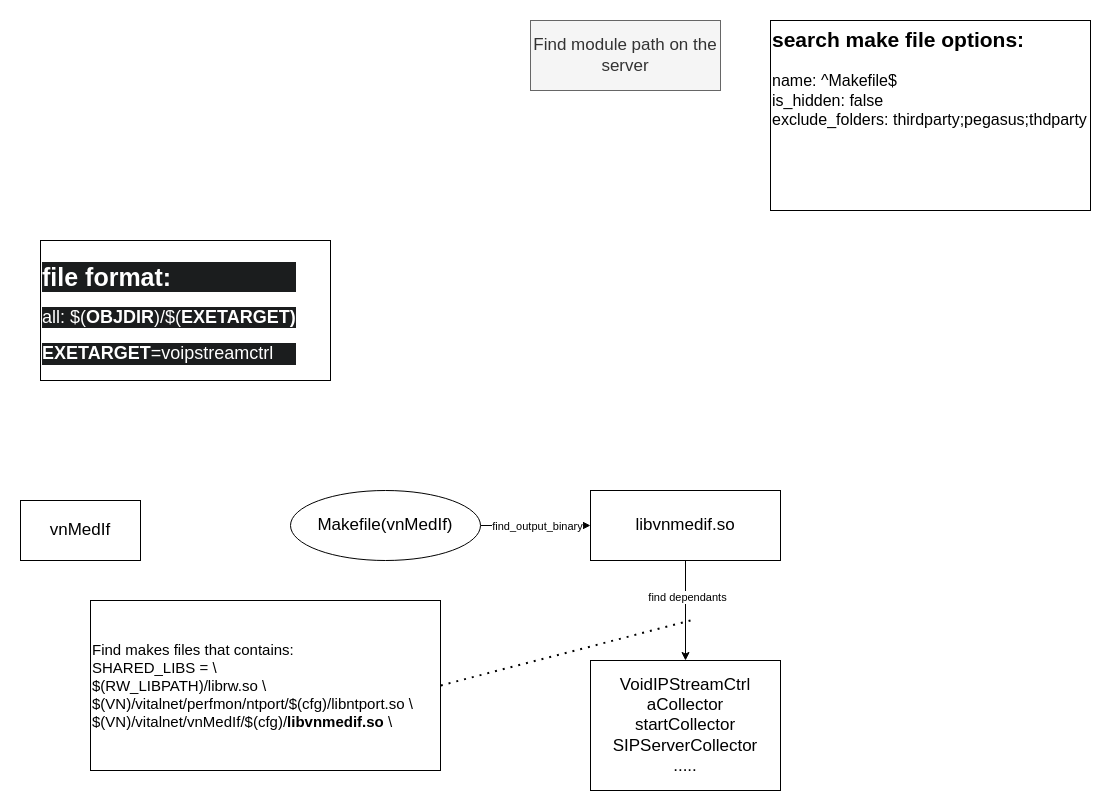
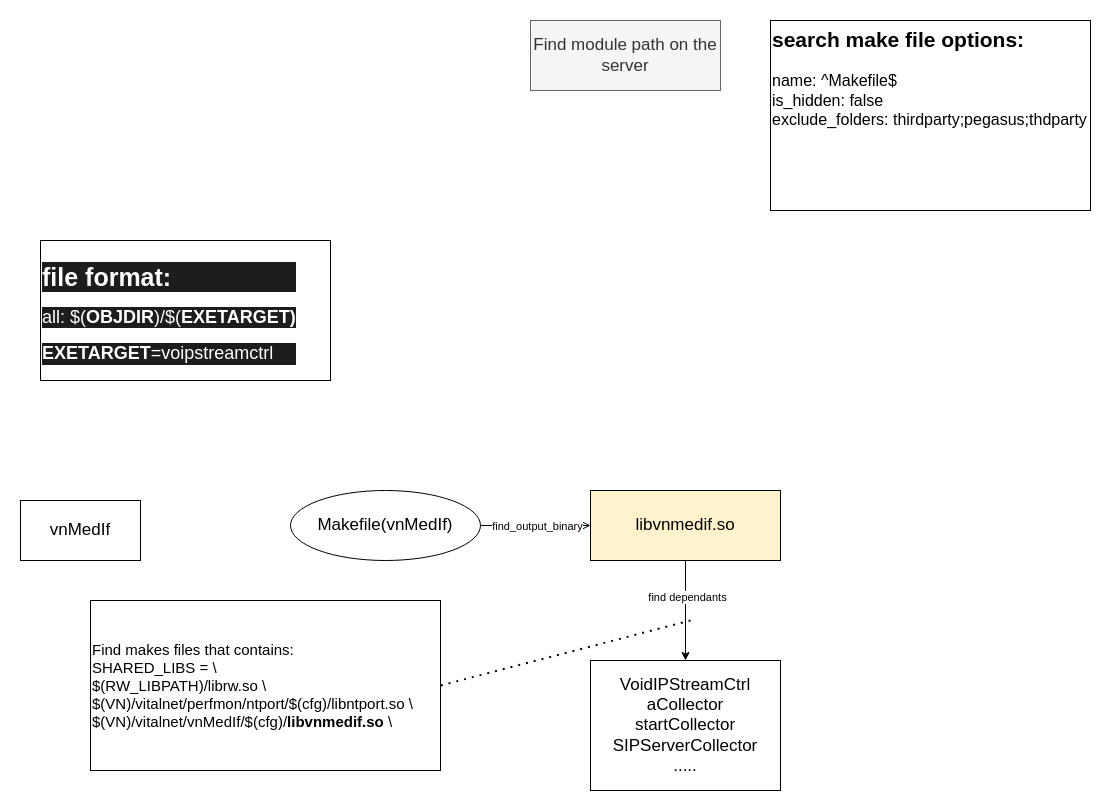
(582, 526) -> (584, 526)
(686, 526) -> (686, 526)
